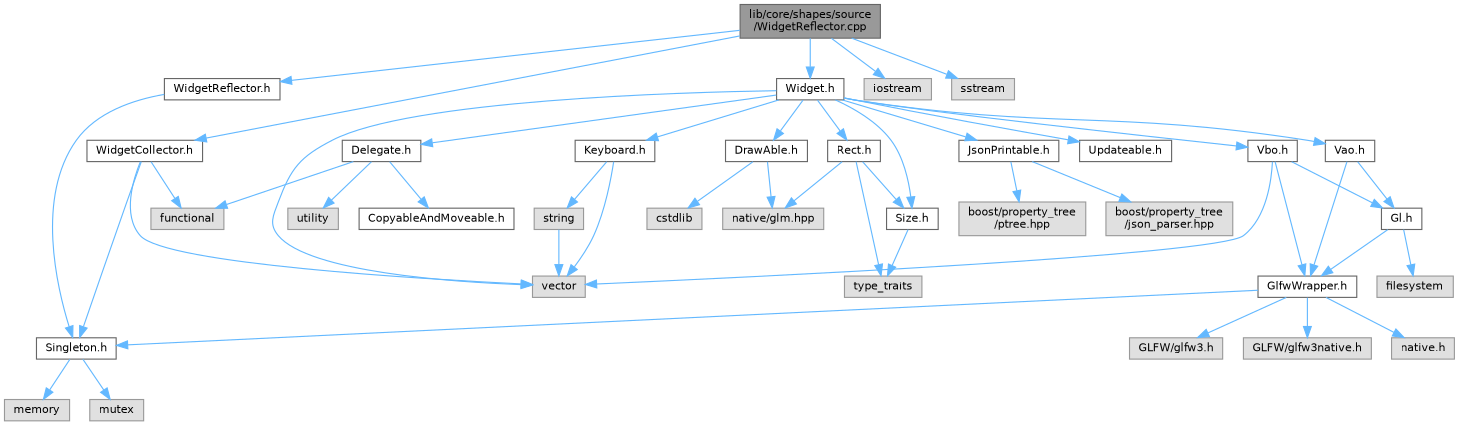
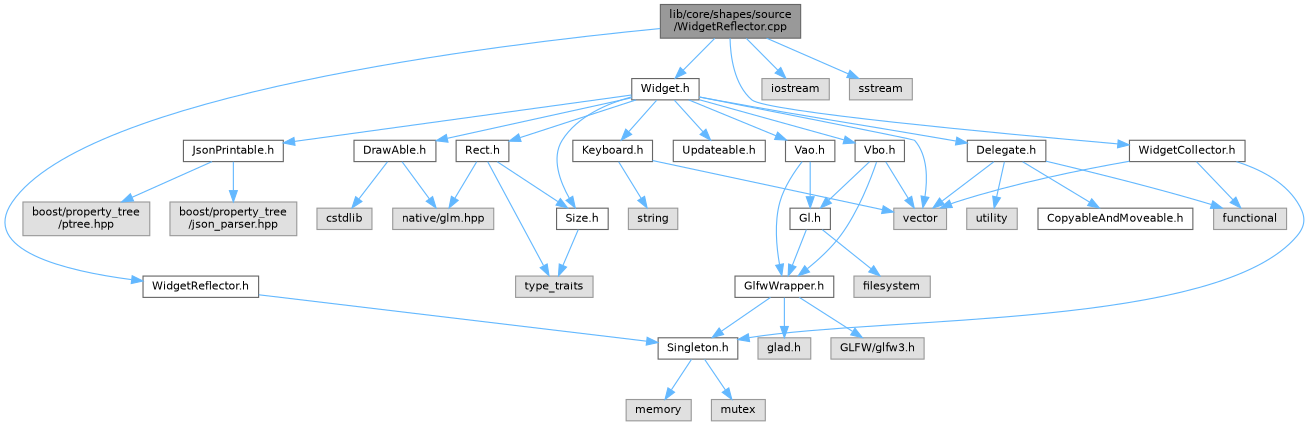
(559, 247) -> (968, 181)
(1307, 348) -> none
(1423, 348) -> (784, 348)
